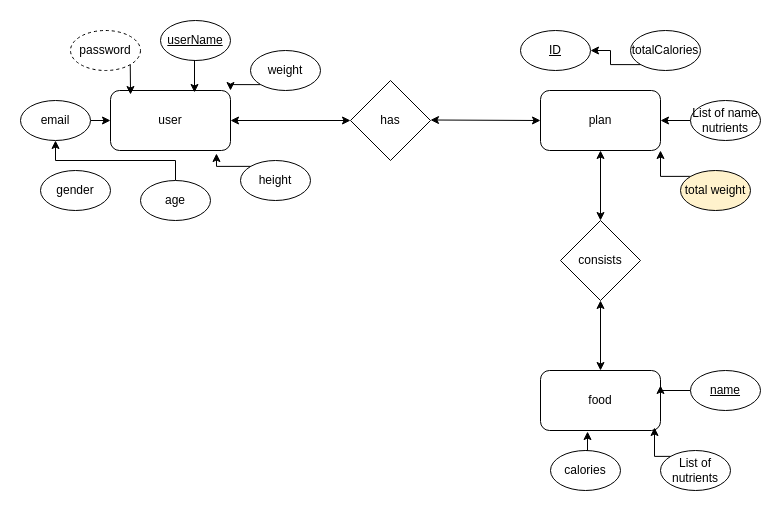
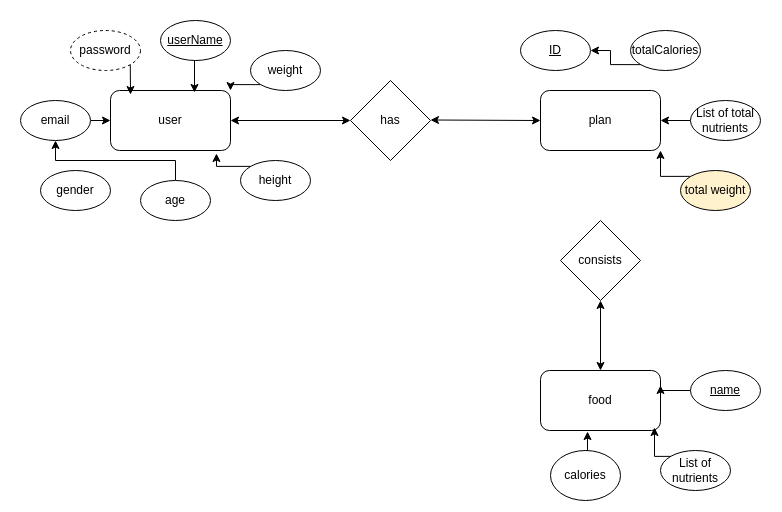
(726, 121) -> (726, 121)
(601, 186) -> none
(586, 471) -> (586, 476)
